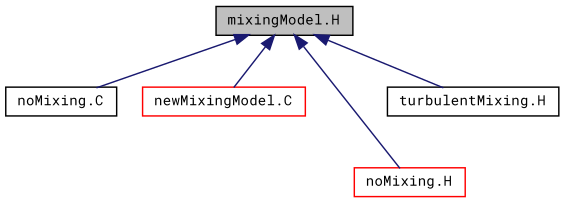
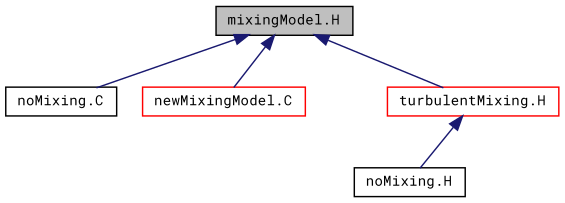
(473, 102) -> (473, 102)
(352, 107) -> (437, 148)
(410, 182) -> (410, 182)
